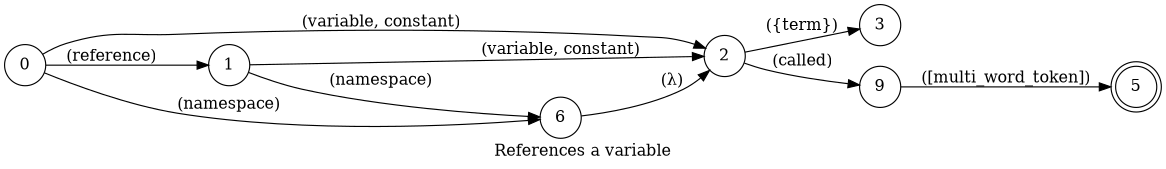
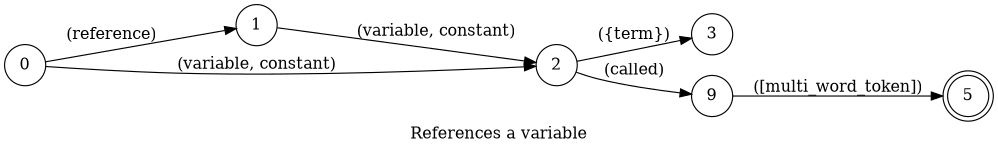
(561, 118) -> none
